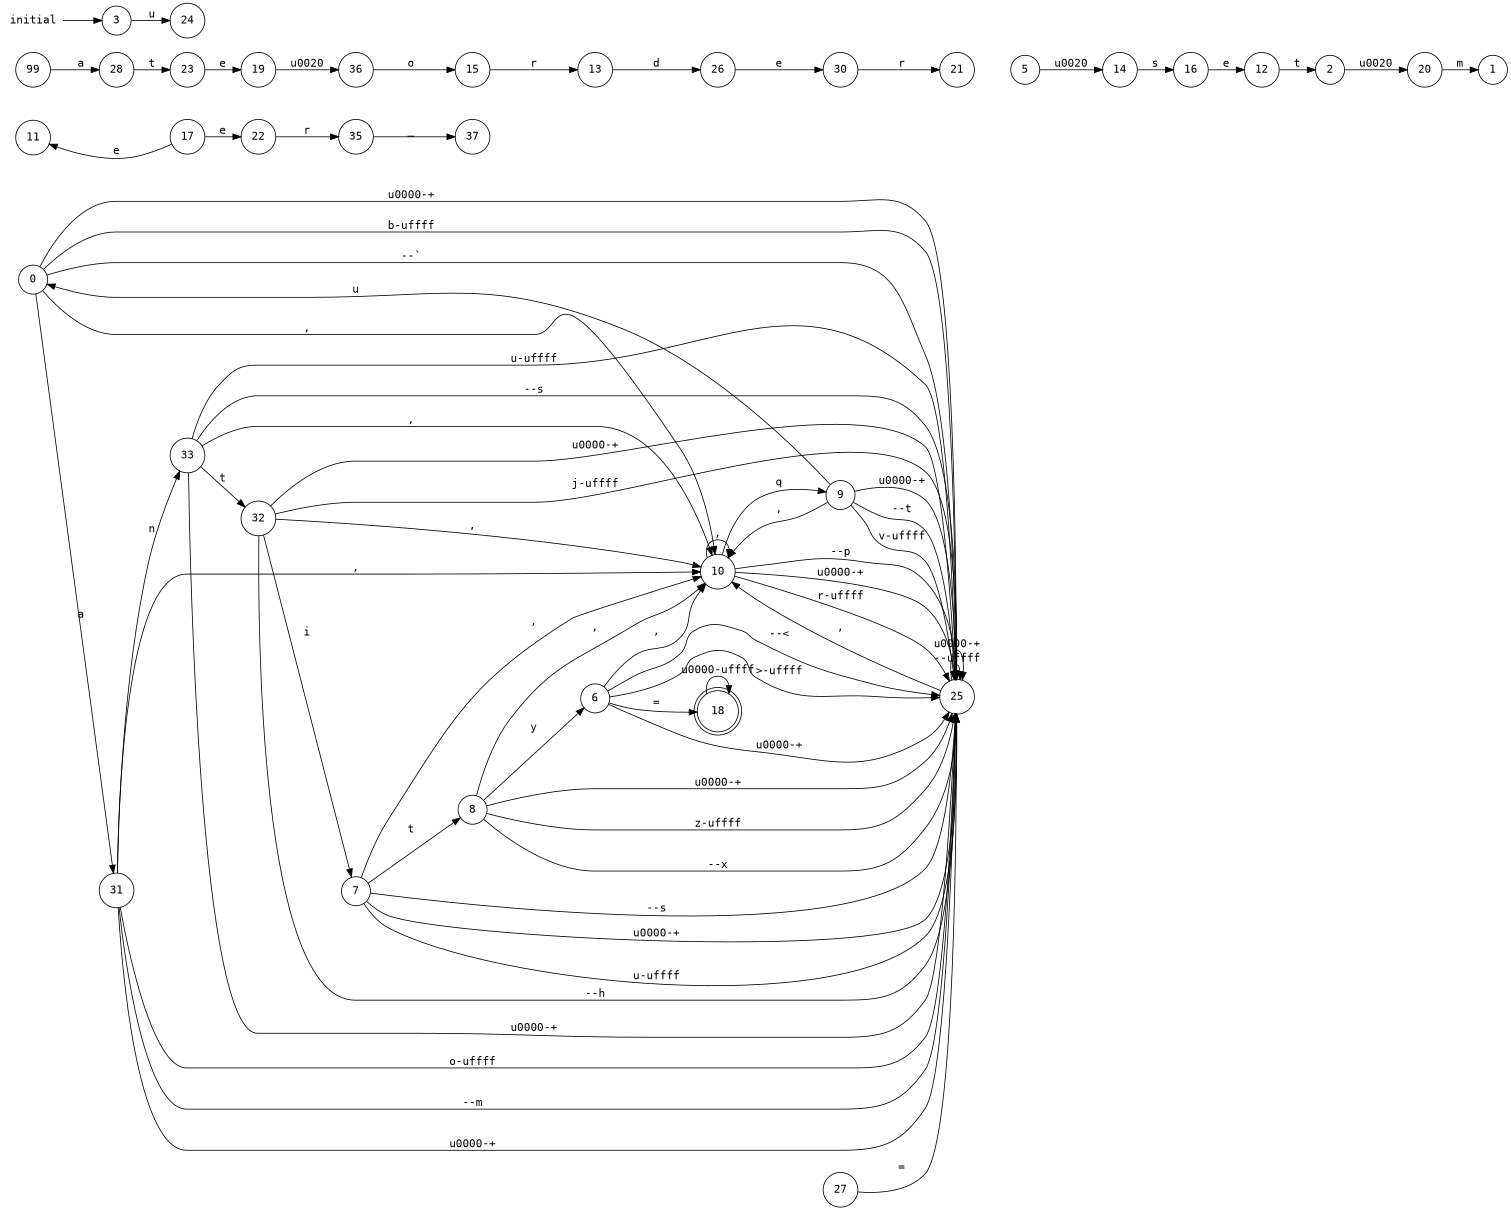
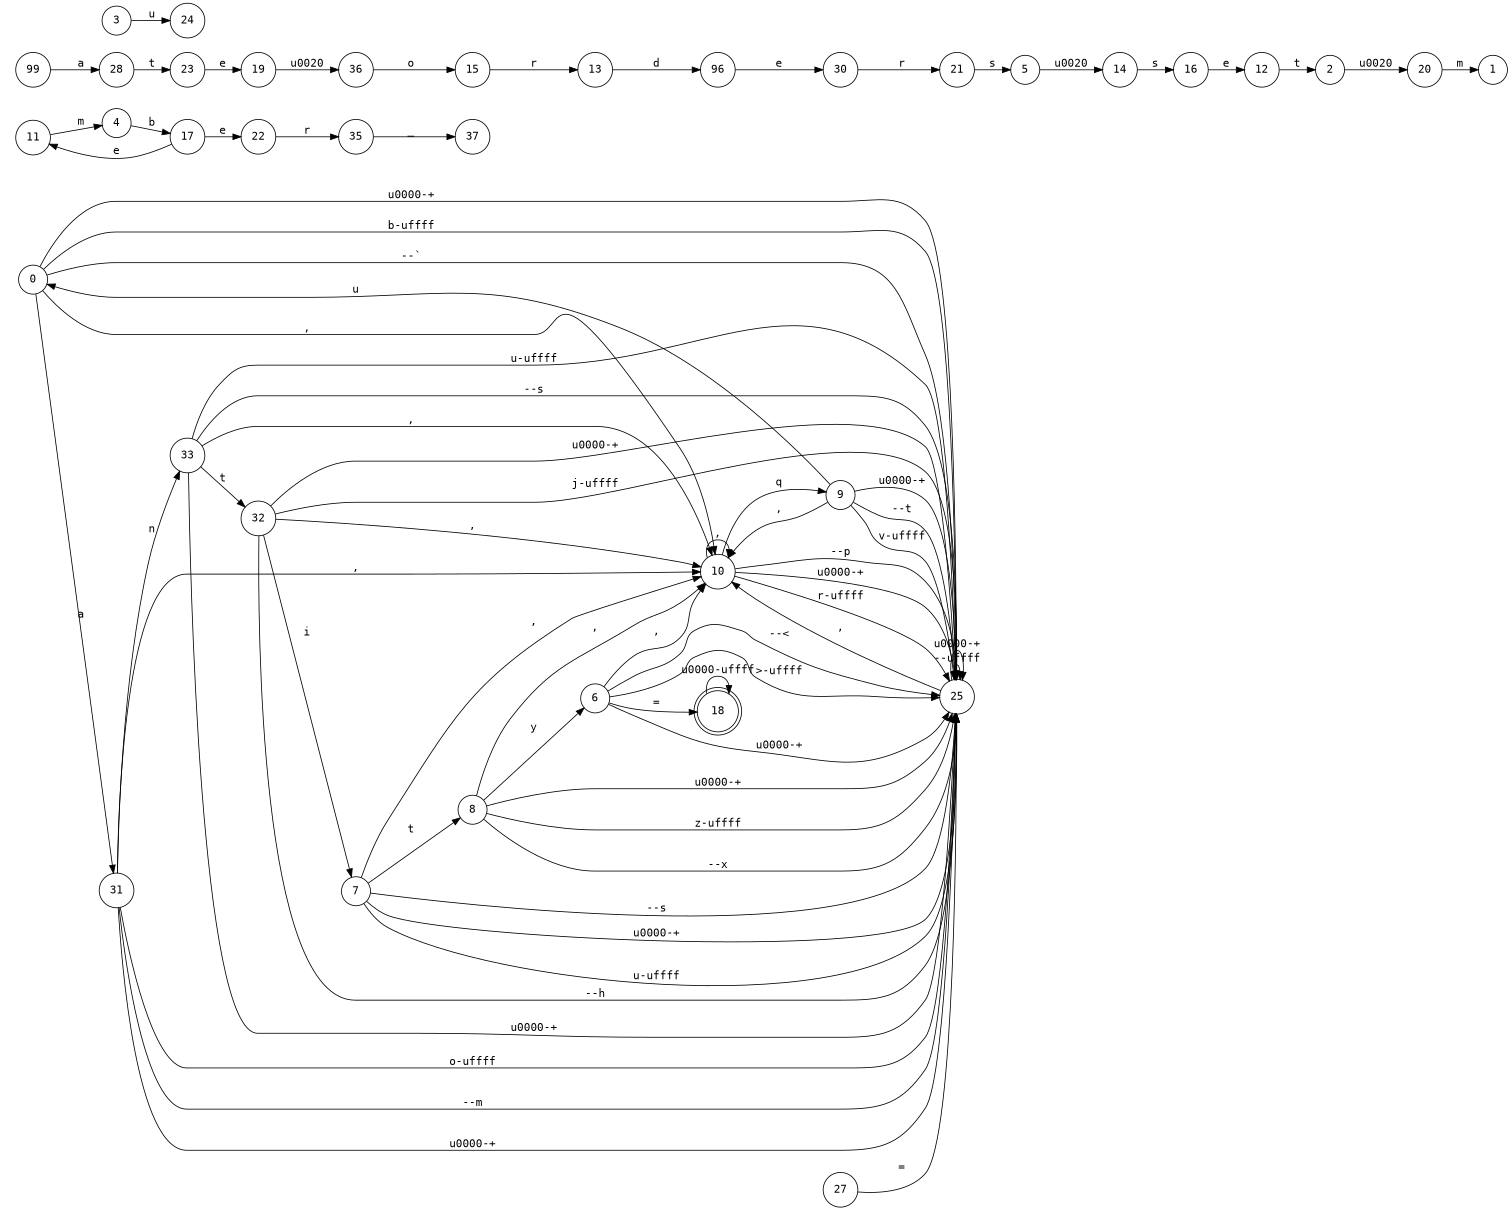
(33, 21) -> none
(718, 70) -> (718, 70)
none -> (989, 70)
none -> (117, 123)
